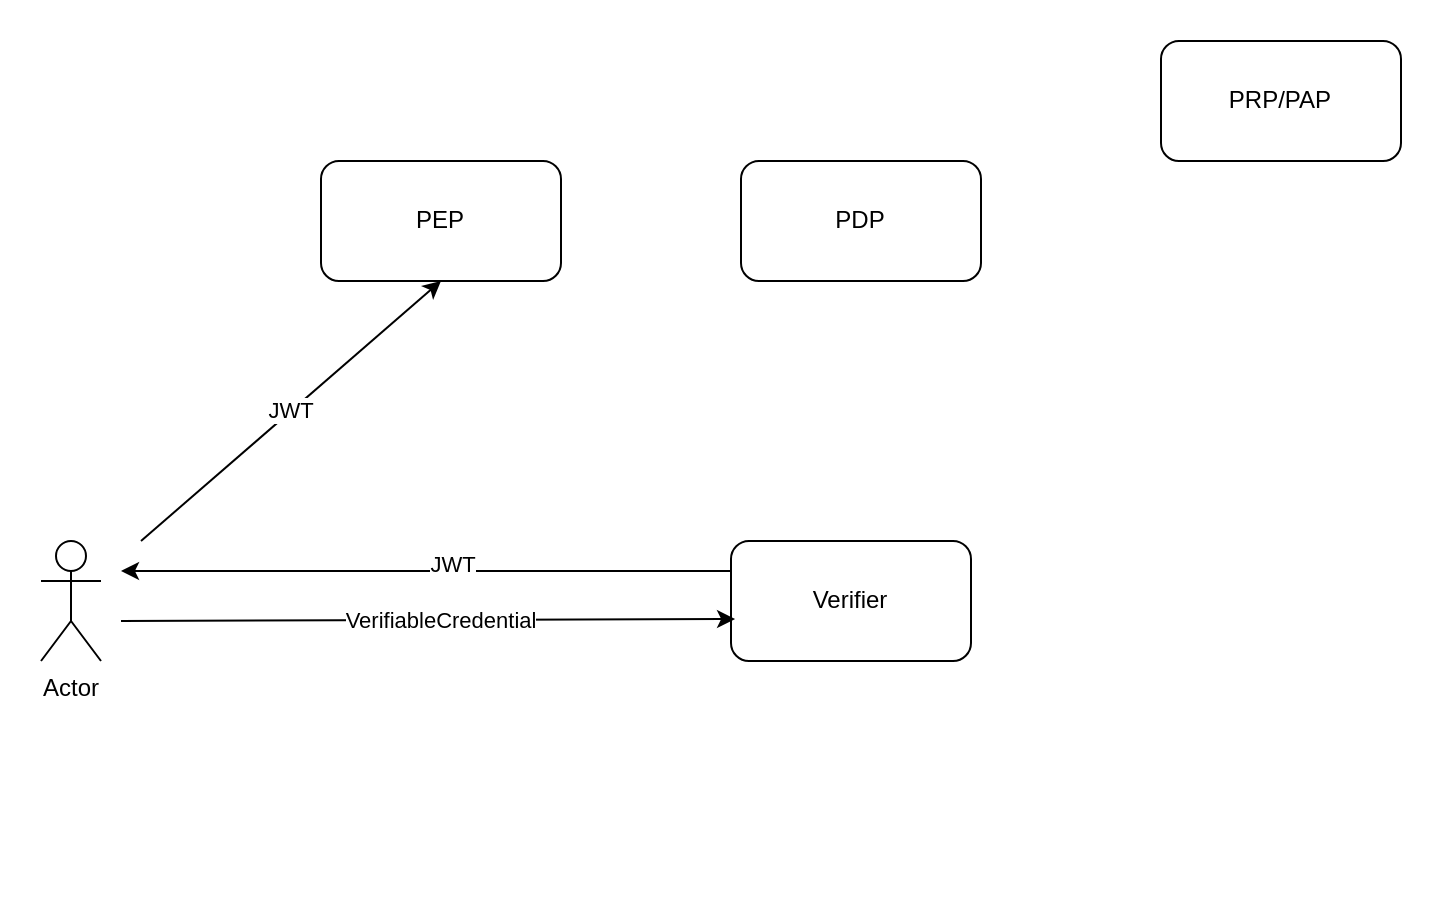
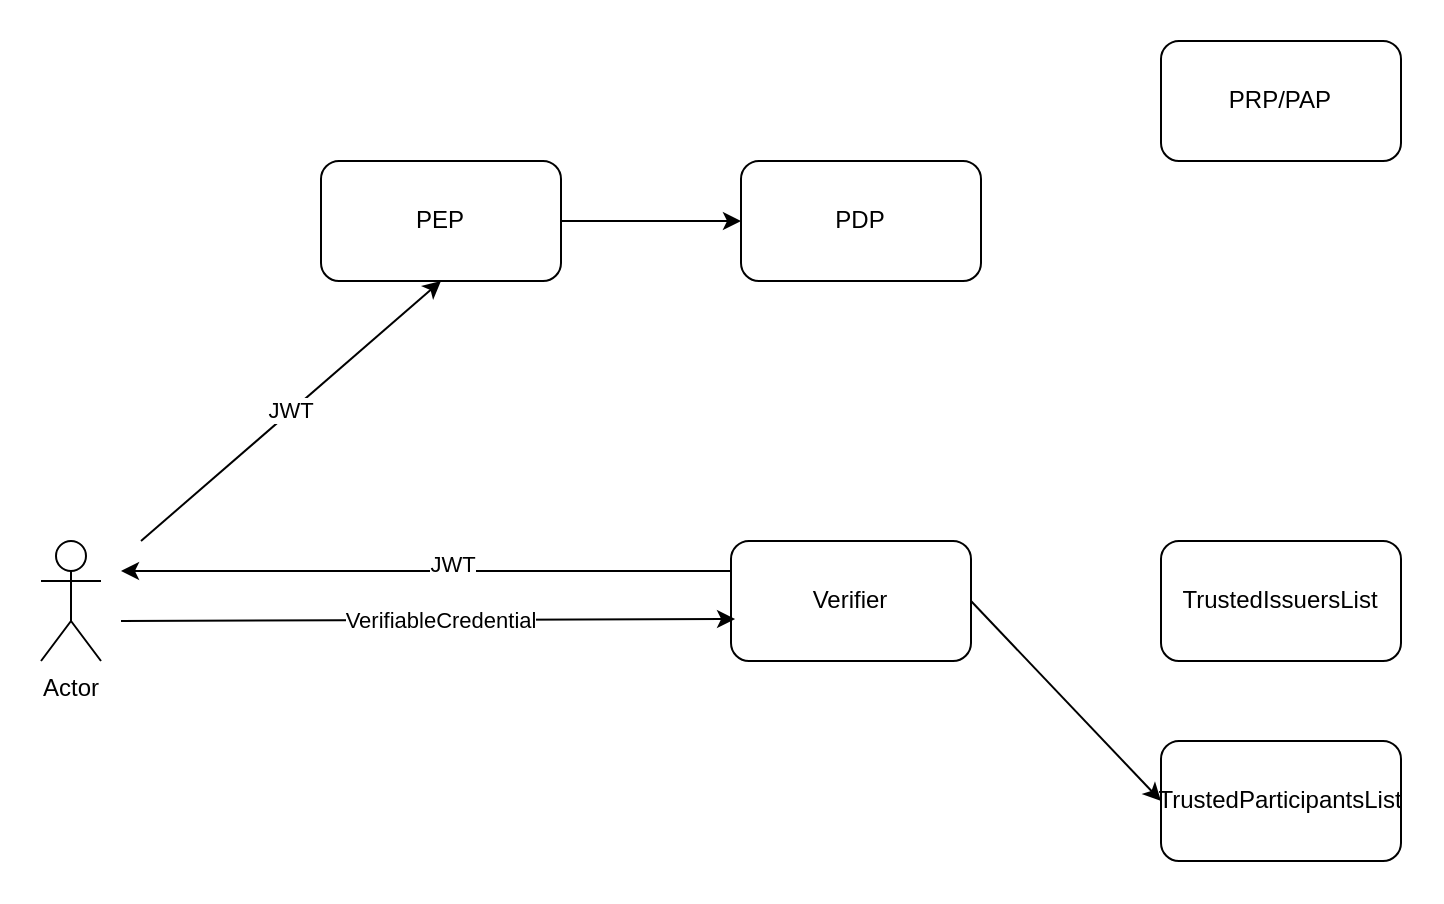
none -> (644, 221)
none -> (1281, 601)
none -> (1061, 696)
none -> (1281, 801)
